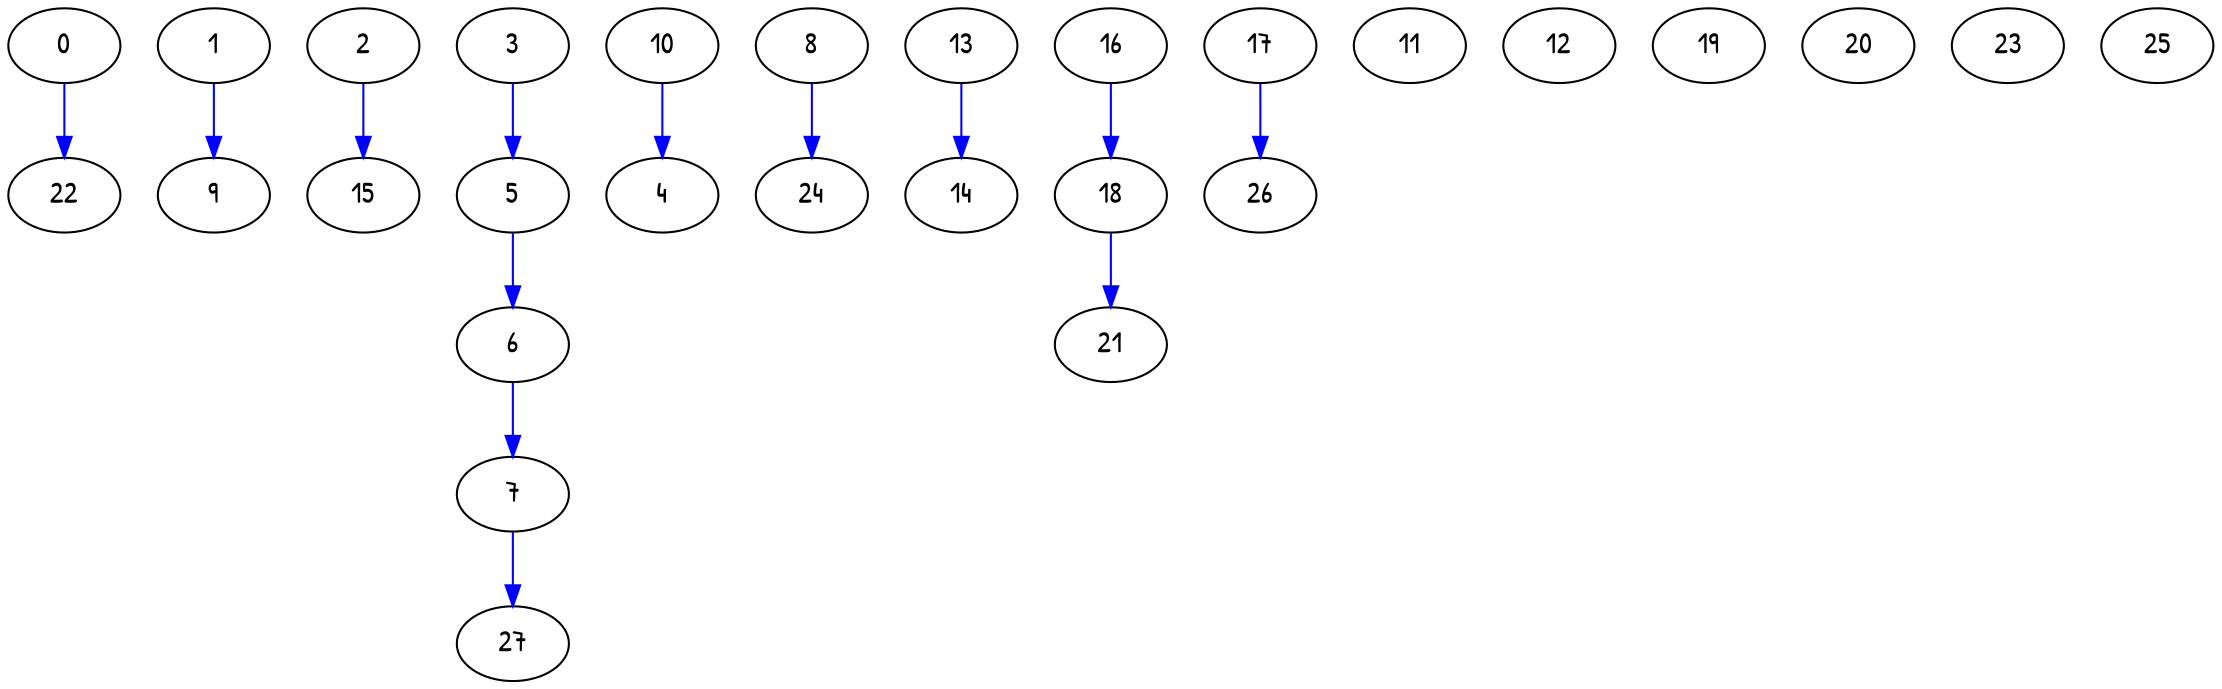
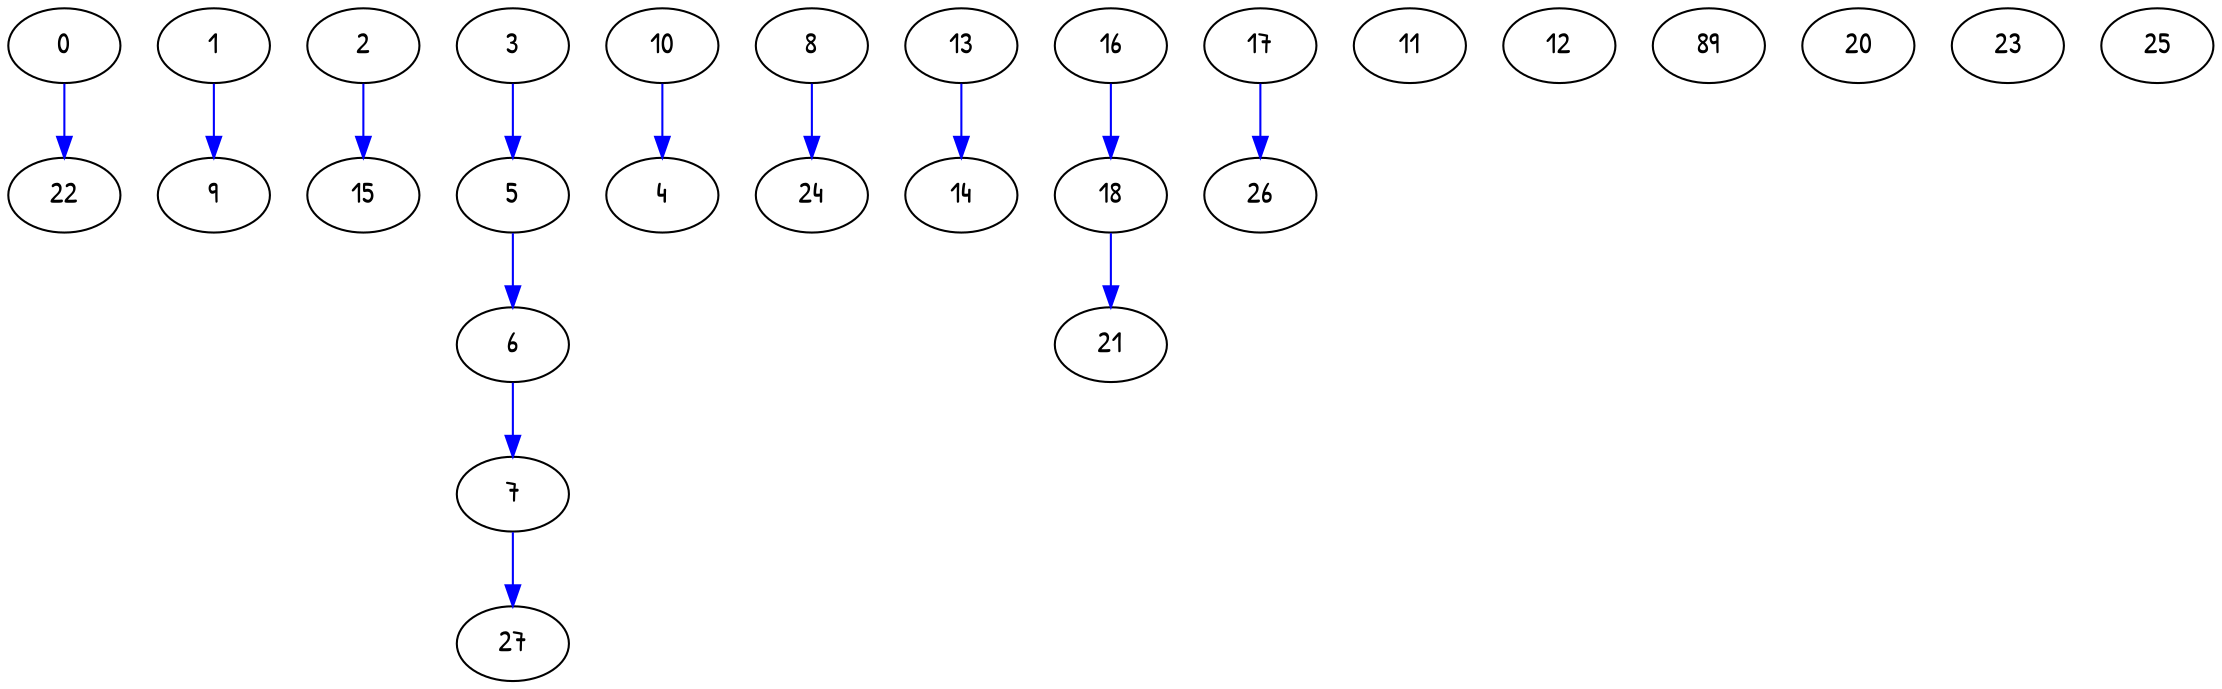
(1709, 46) -> (1709, 46)
